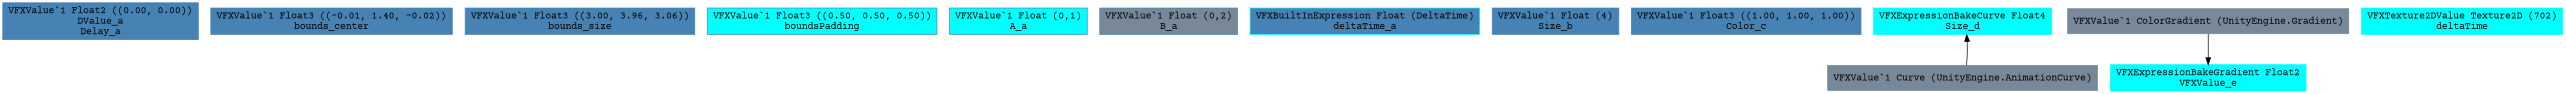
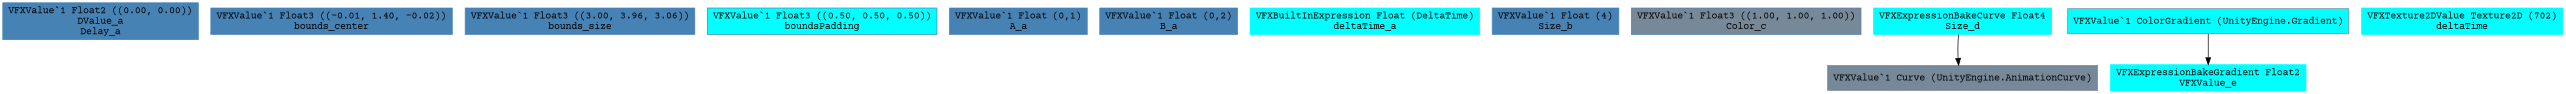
(1018, 21) -> (1018, 21)
(1169, 21) -> (1169, 21)
(1365, 21) -> (1365, 21)
(1746, 21) -> (1746, 21)
(2208, 21) -> (2208, 21)
(1967, 53) -> (1958, 46)
